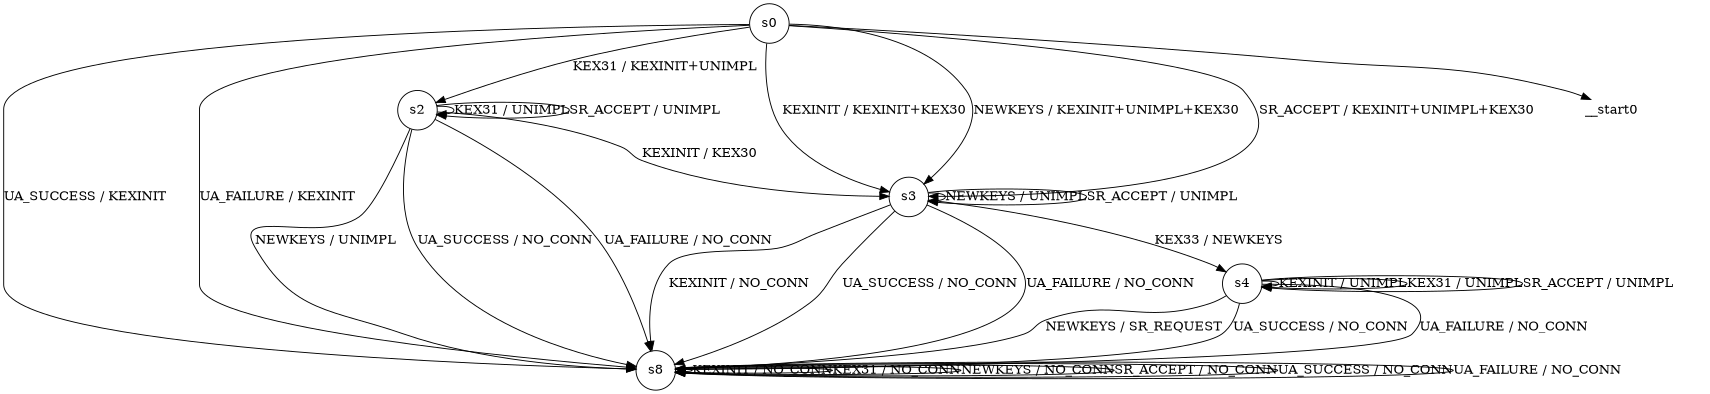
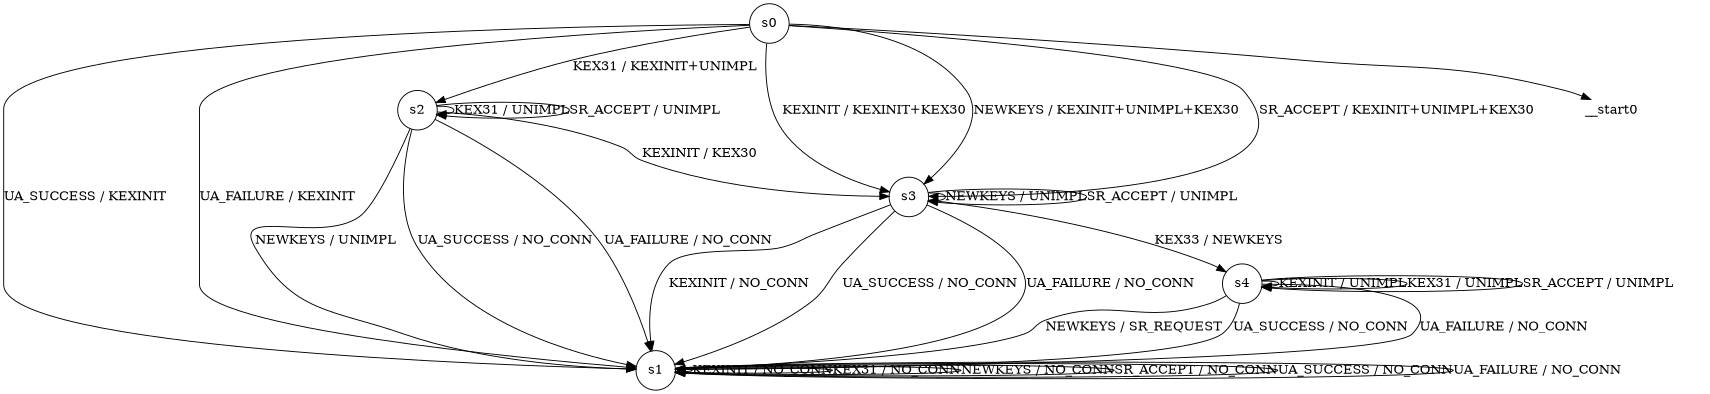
(656, 370) -> (656, 370)
